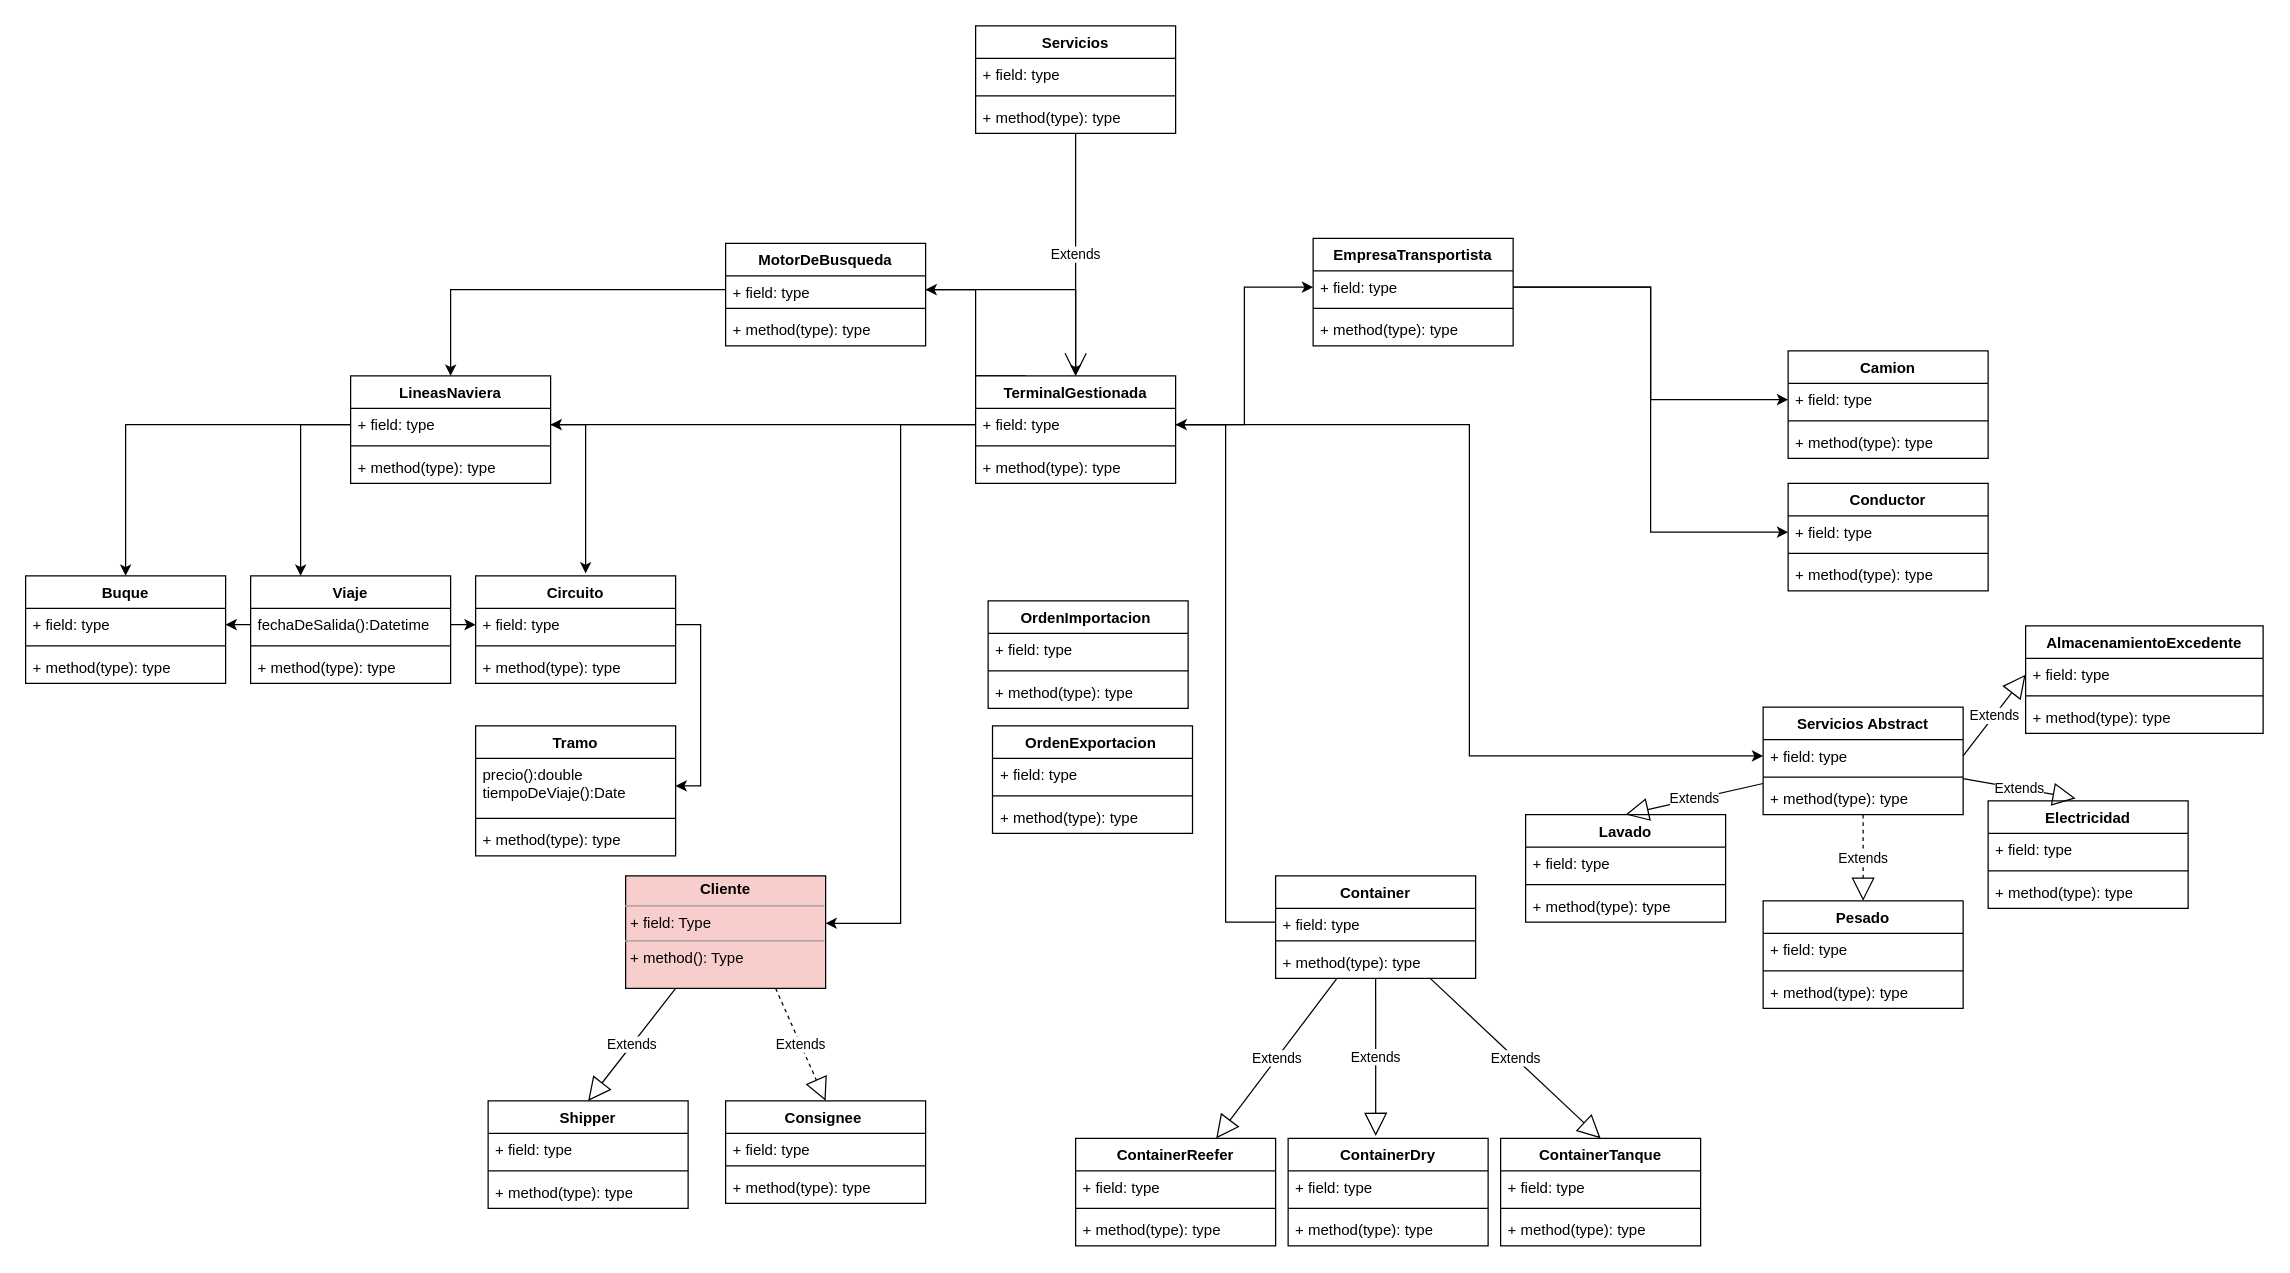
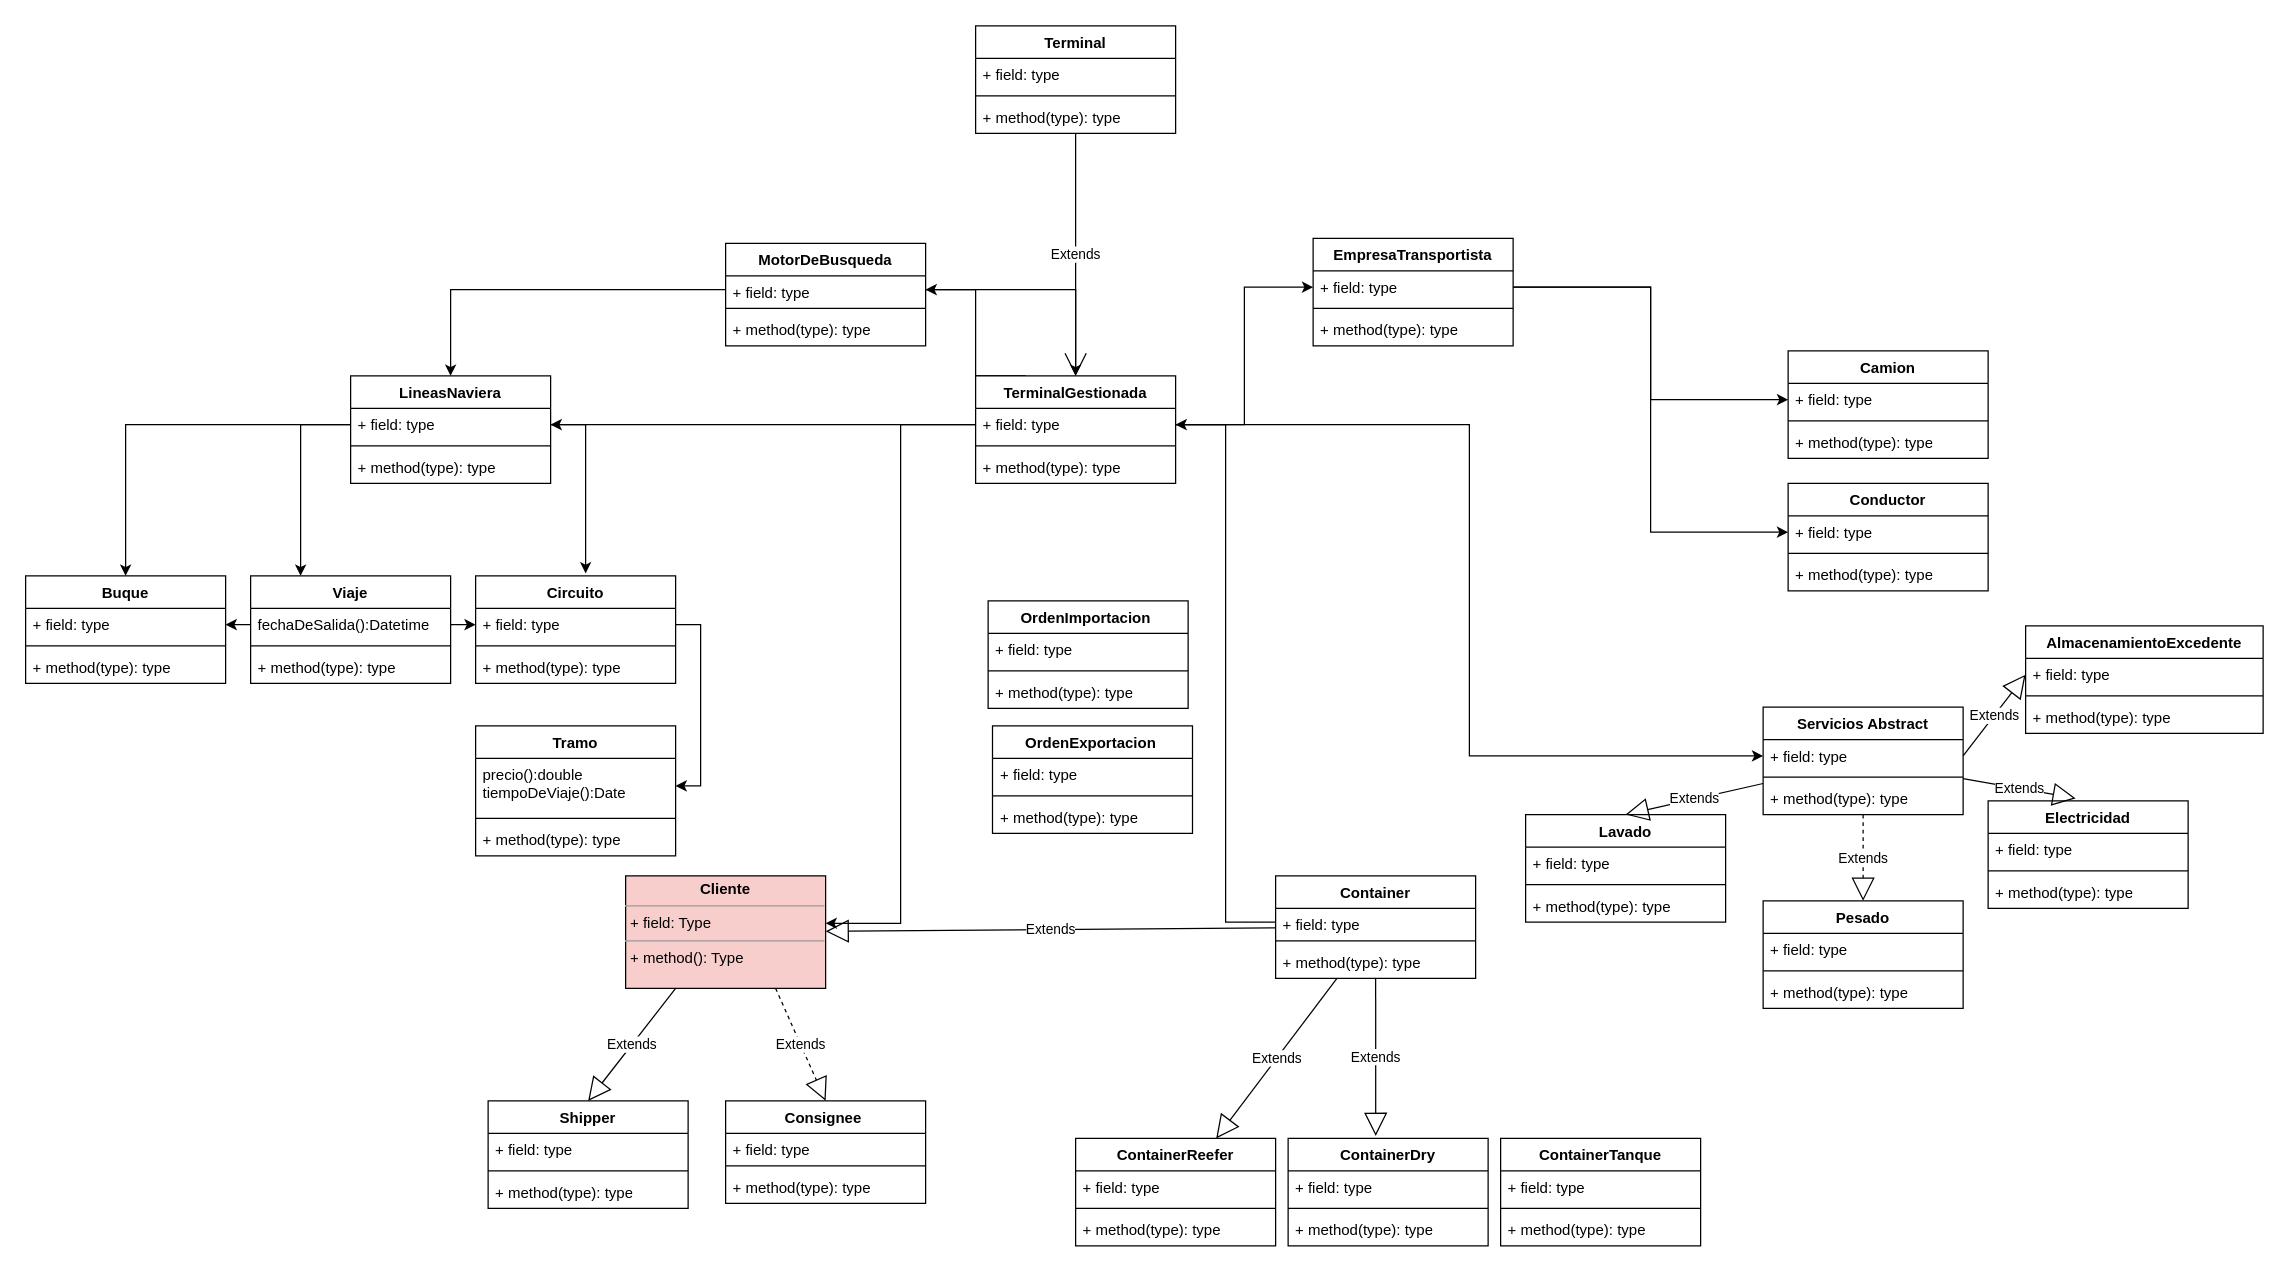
(1076, 43) -> (1076, 43)
(1508, 1051) -> (1060, 929)
